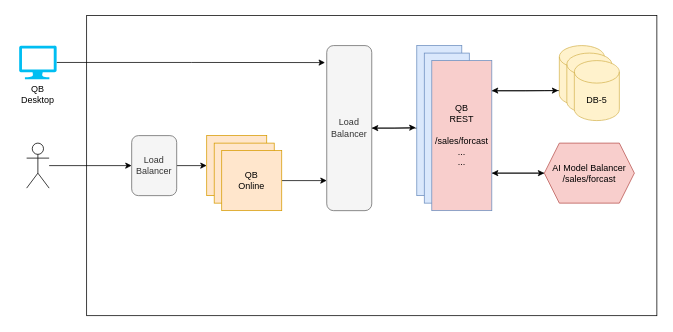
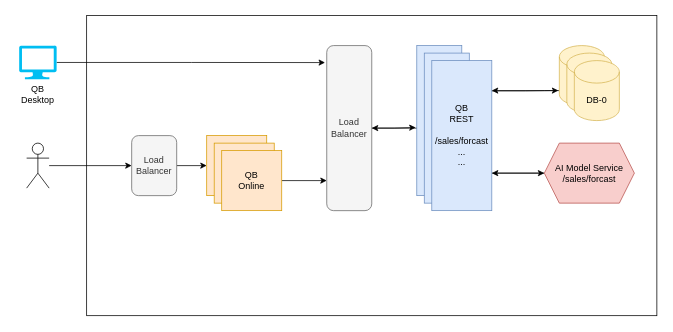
(597, 100) -> (597, 100)
(462, 135) -> (462, 135)
(589, 173) -> (589, 173)
